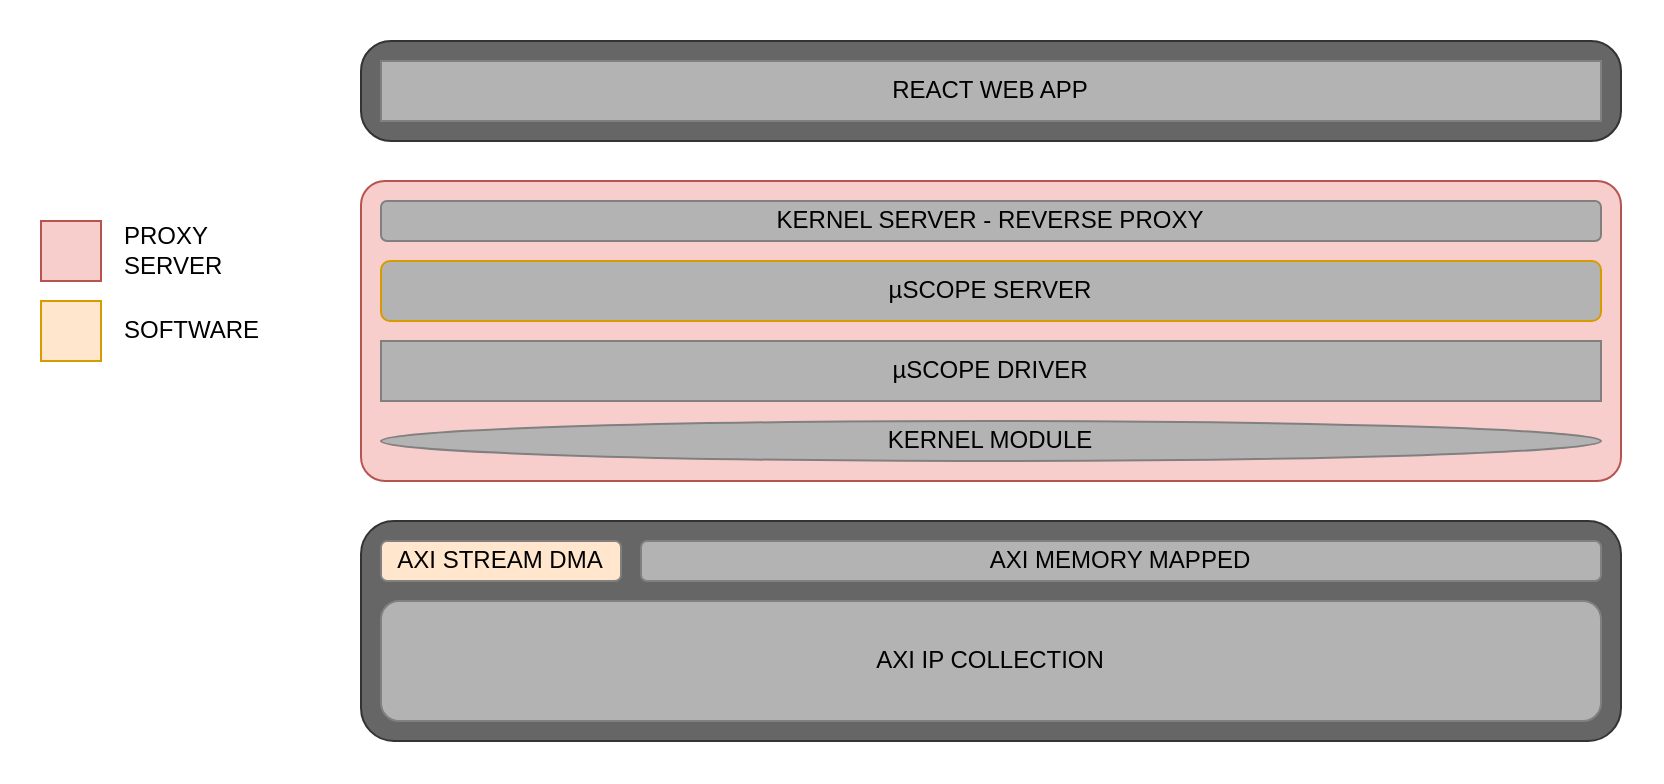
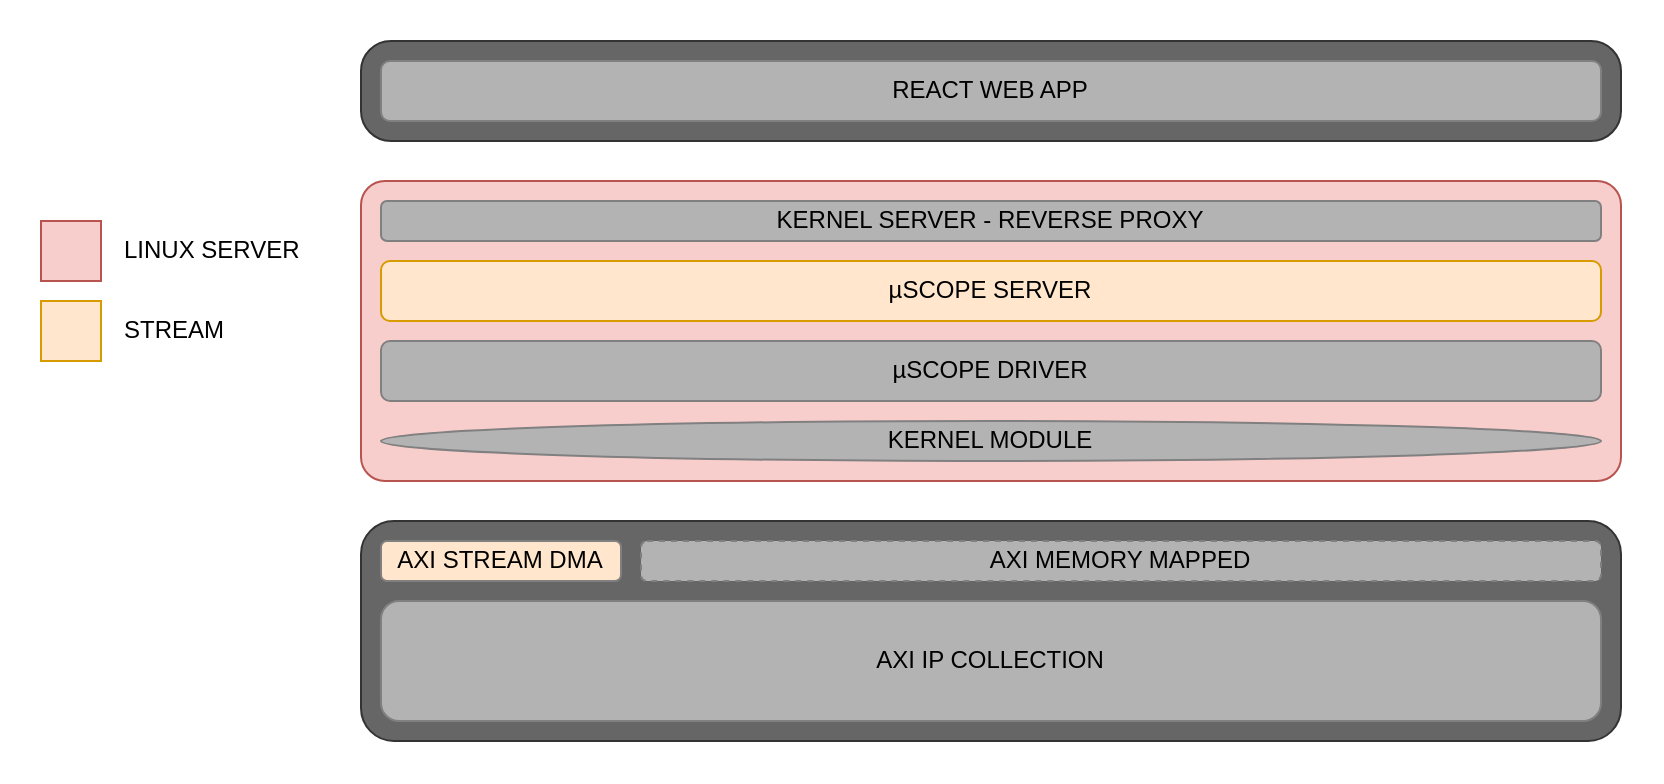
(991, 91) -> (991, 91)
(203, 251) -> (203, 251)
(991, 291) -> (991, 291)
(179, 331) -> (165, 331)
(991, 371) -> (991, 371)
(1121, 561) -> (1121, 561)
